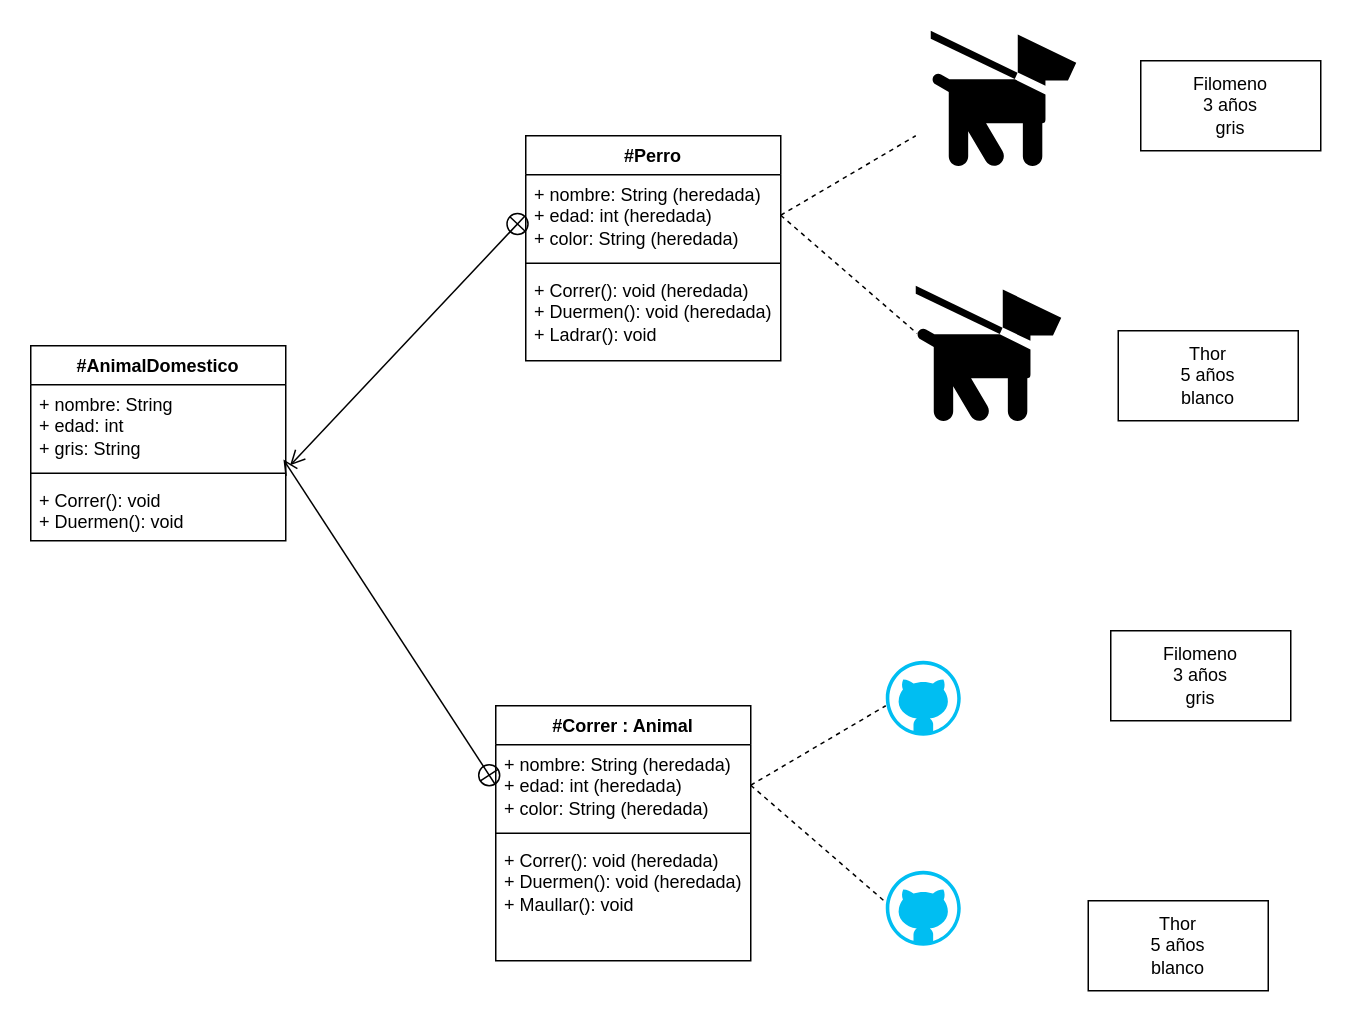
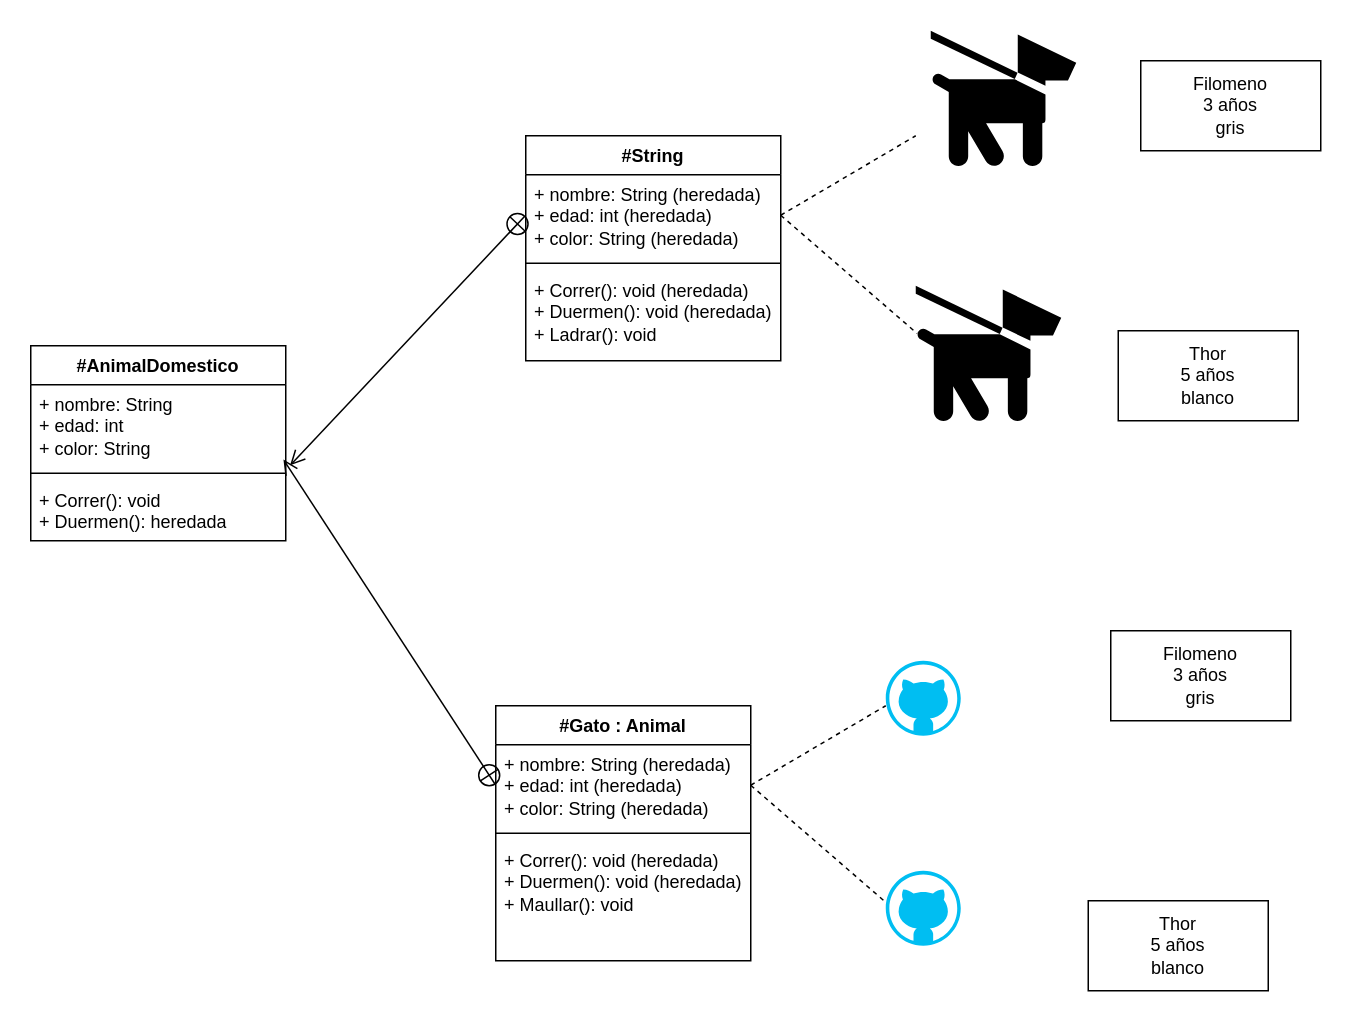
(653, 157) -> (653, 157)
(111, 428) -> (111, 428)
(116, 513) -> (139, 513)
(623, 727) -> (623, 727)
